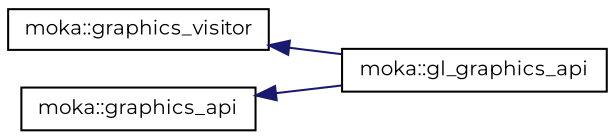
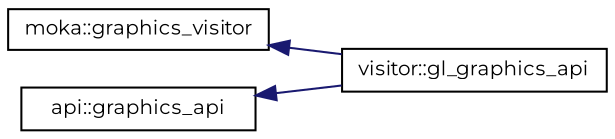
(474, 70) -> (474, 70)
(138, 109) -> (138, 109)
